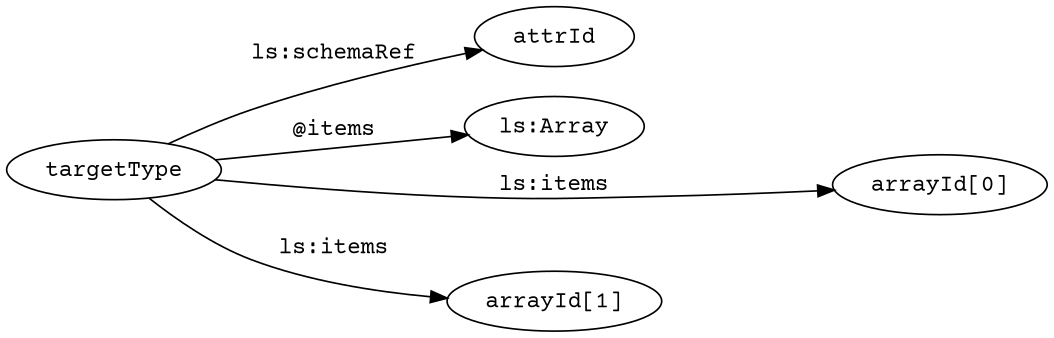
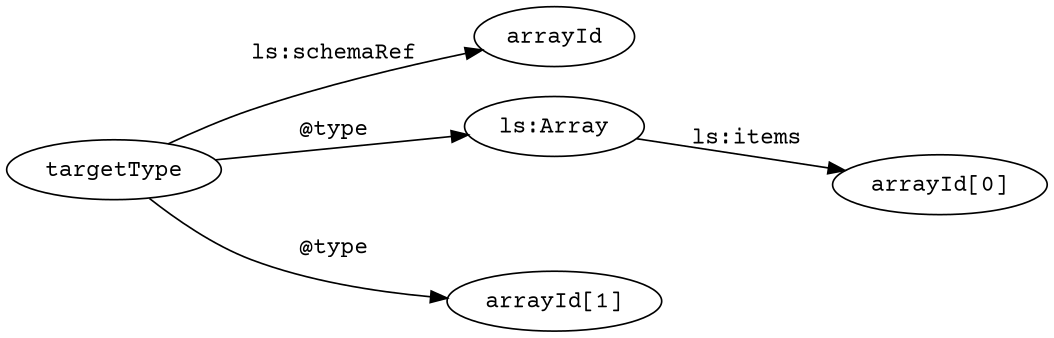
(554, 37) -> (554, 37)
(334, 129) -> (334, 129)
(516, 198) -> (732, 153)
(334, 247) -> (334, 247)
